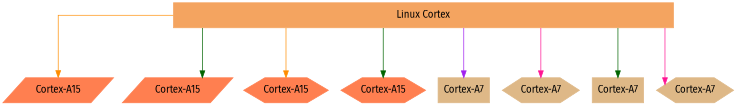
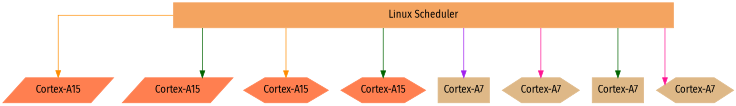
(423, 15) -> (423, 15)
